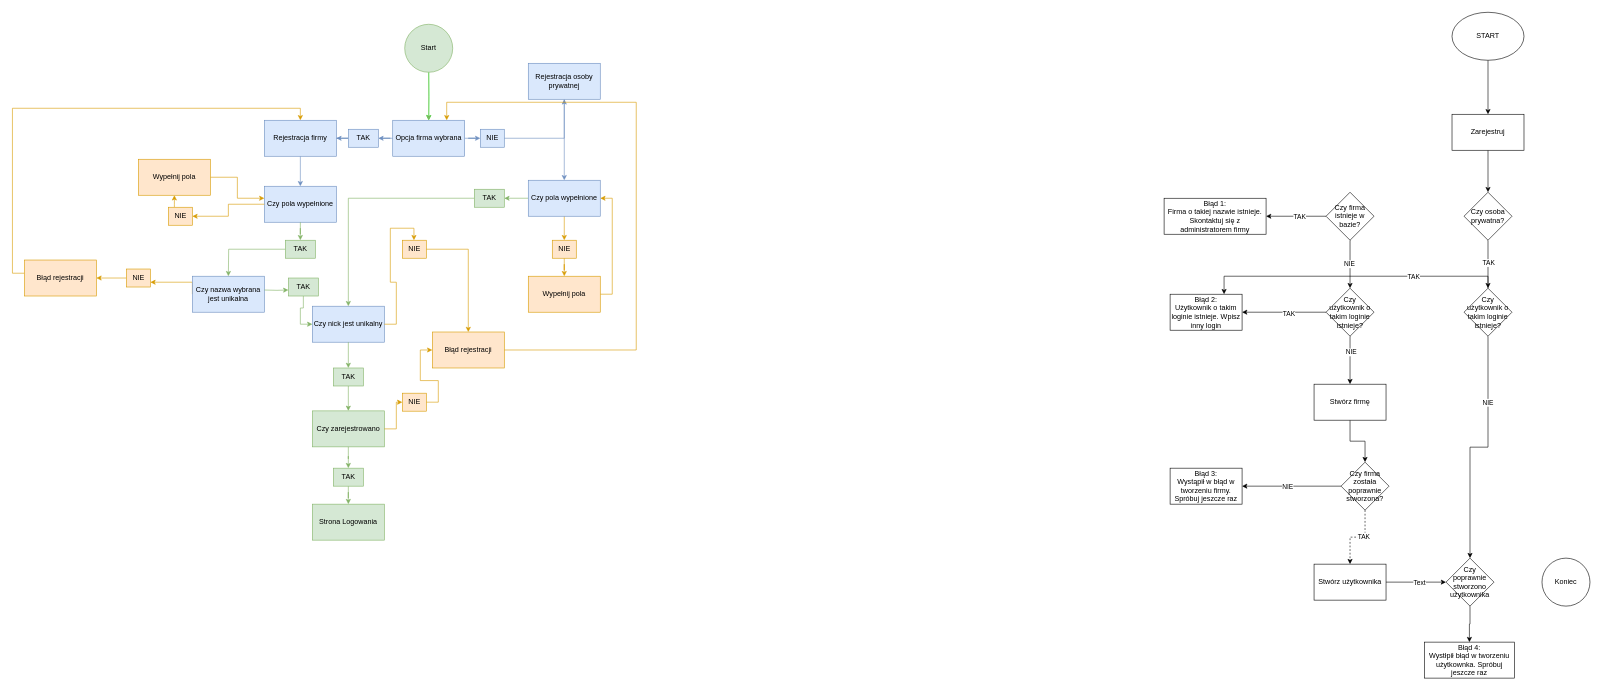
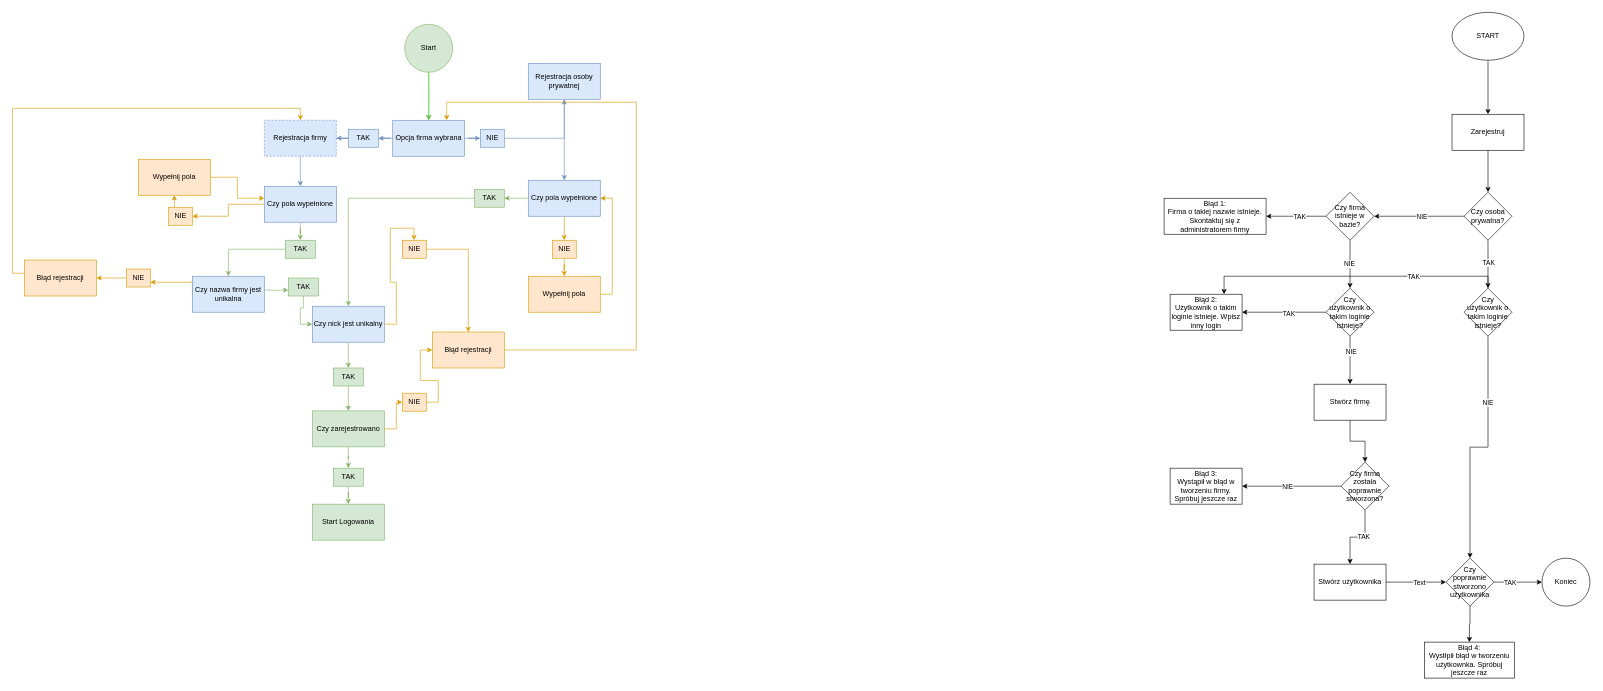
(300, 138) -> (300, 138)
none -> (1422, 216)
(228, 294) -> (228, 294)
(348, 522) -> (348, 522)
(1350, 544) -> (1350, 544)
none -> (1510, 582)
